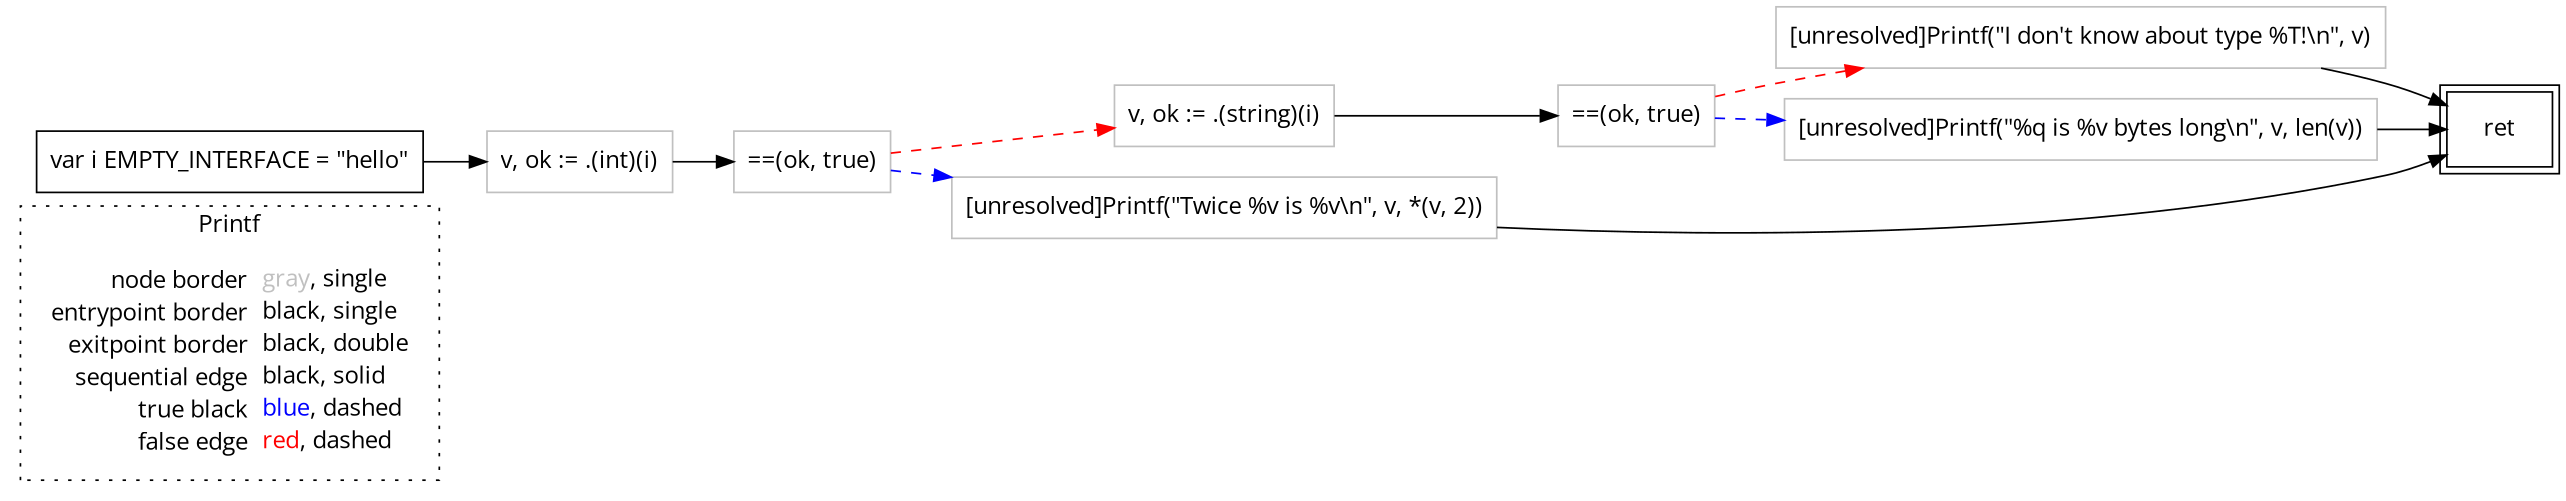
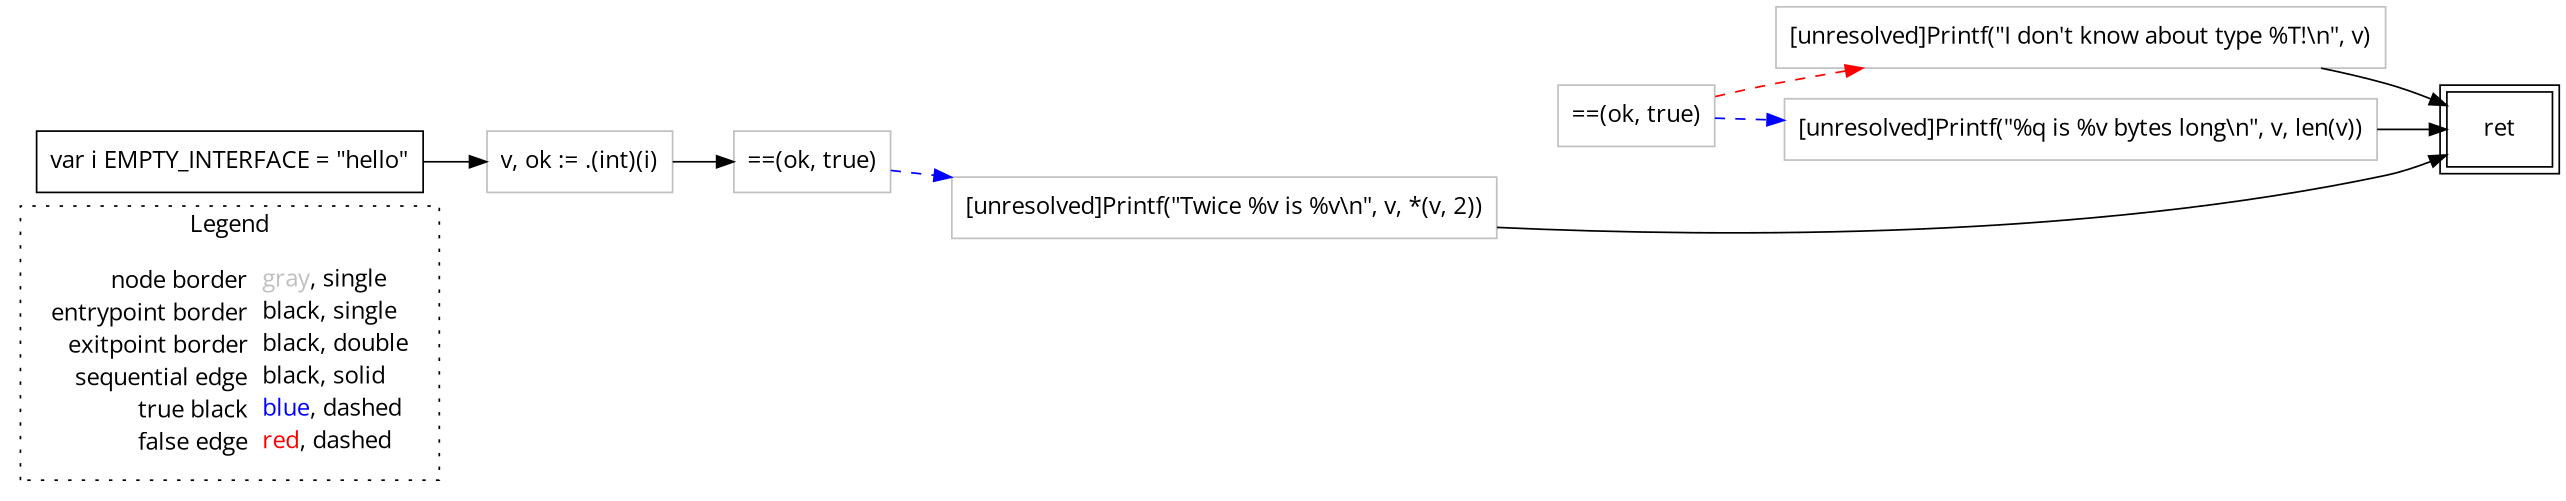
(1224, 116) -> none
(230, 226) -> (230, 226)
